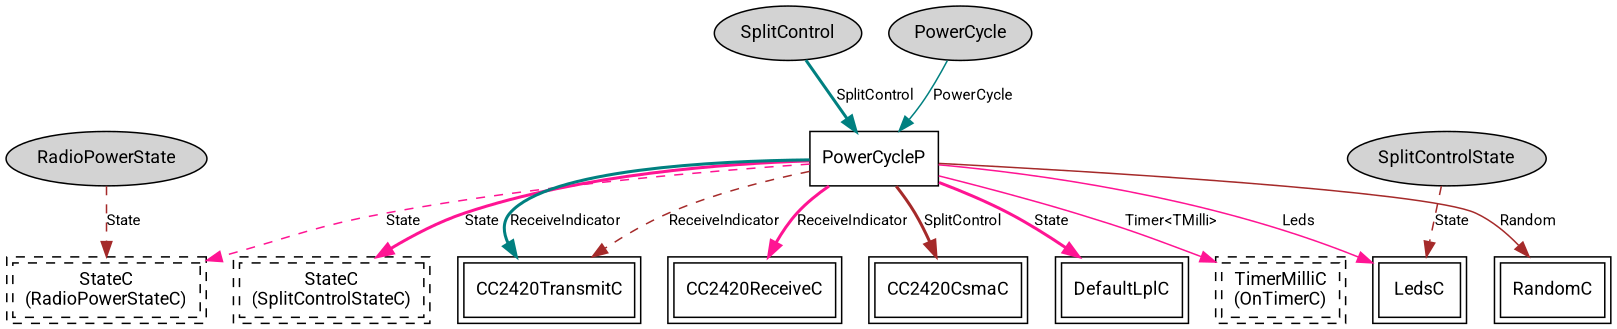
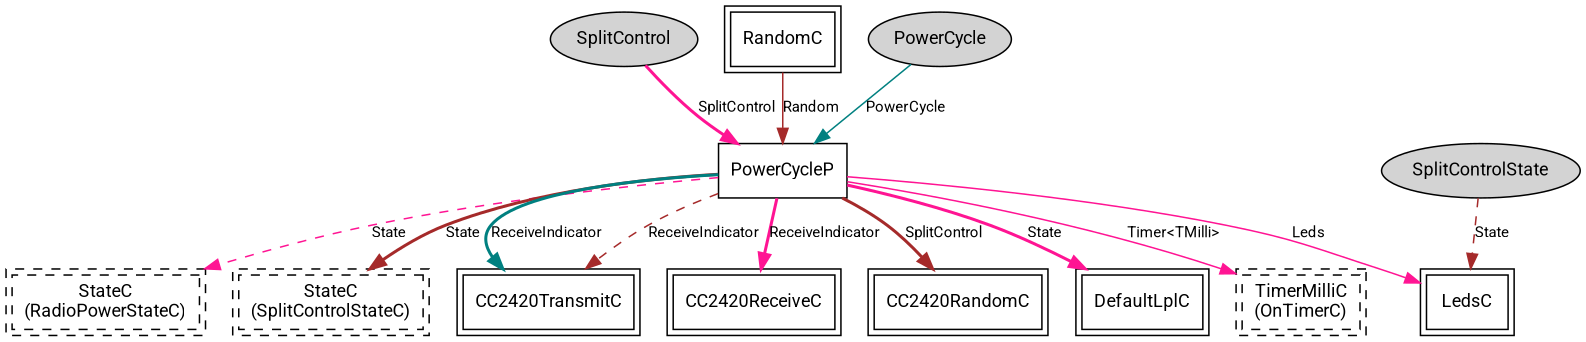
(827, 89) -> (682, 103)
(107, 159) -> none
(1235, 182) -> (783, 100)
(490, 206) -> (468, 217)
(948, 290) -> (958, 302)
